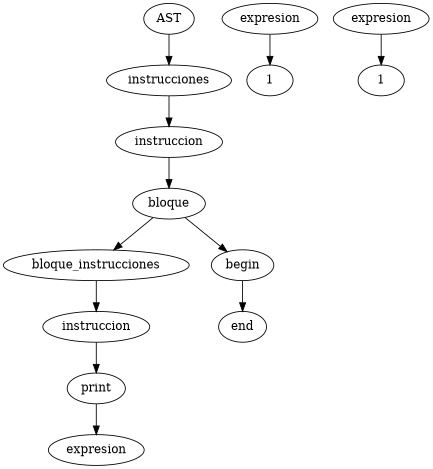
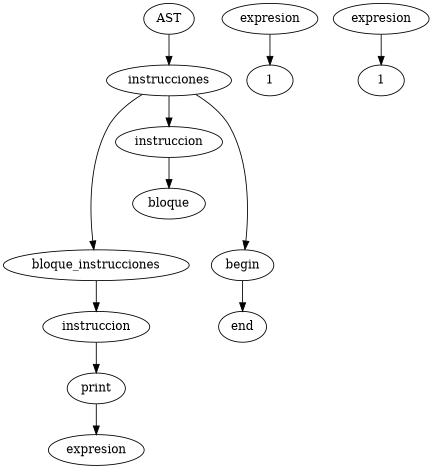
(137, 231) -> (96, 159)
(203, 232) -> (242, 159)
